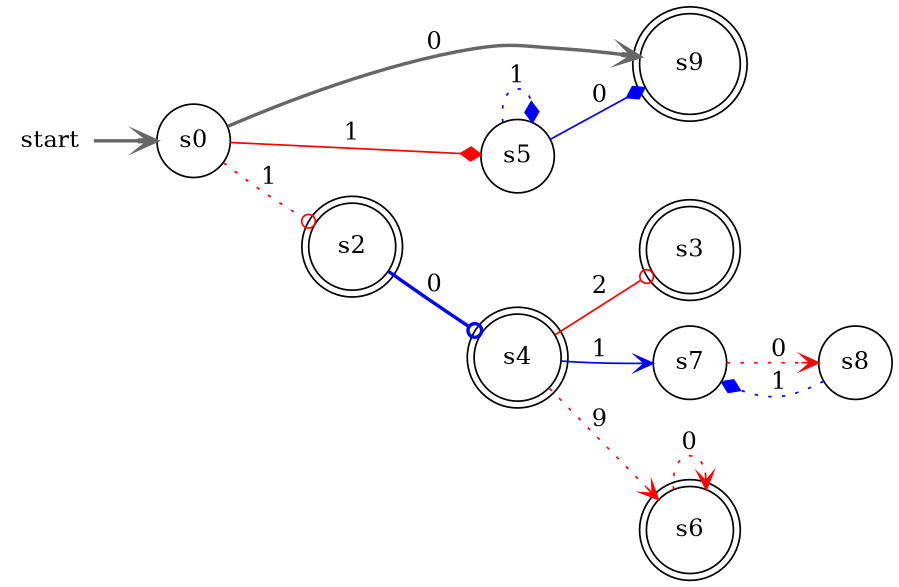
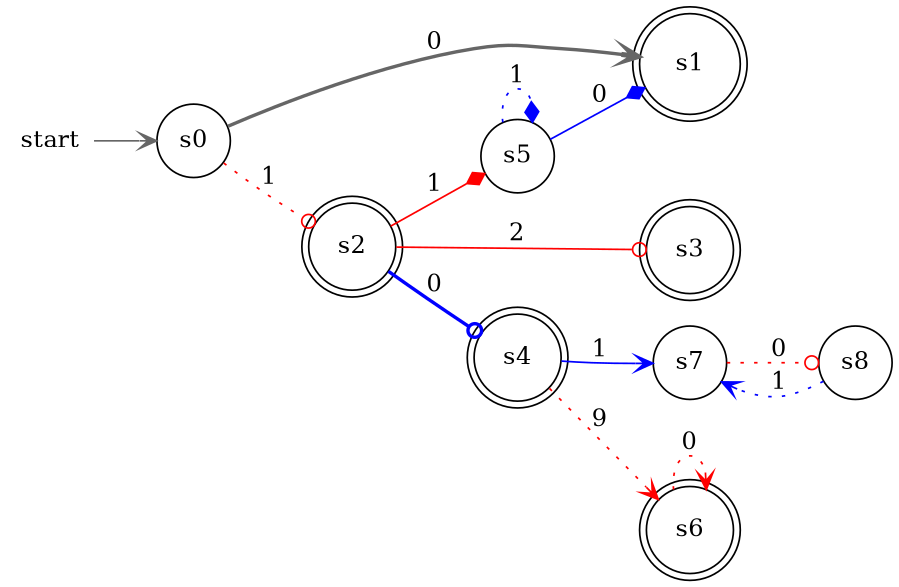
(690, 64) -> (690, 64)
(117, 141) -> (117, 141)
(345, 148) -> (429, 205)
(598, 308) -> (514, 248)
(766, 363) -> (766, 363)
(781, 396) -> (781, 396)
